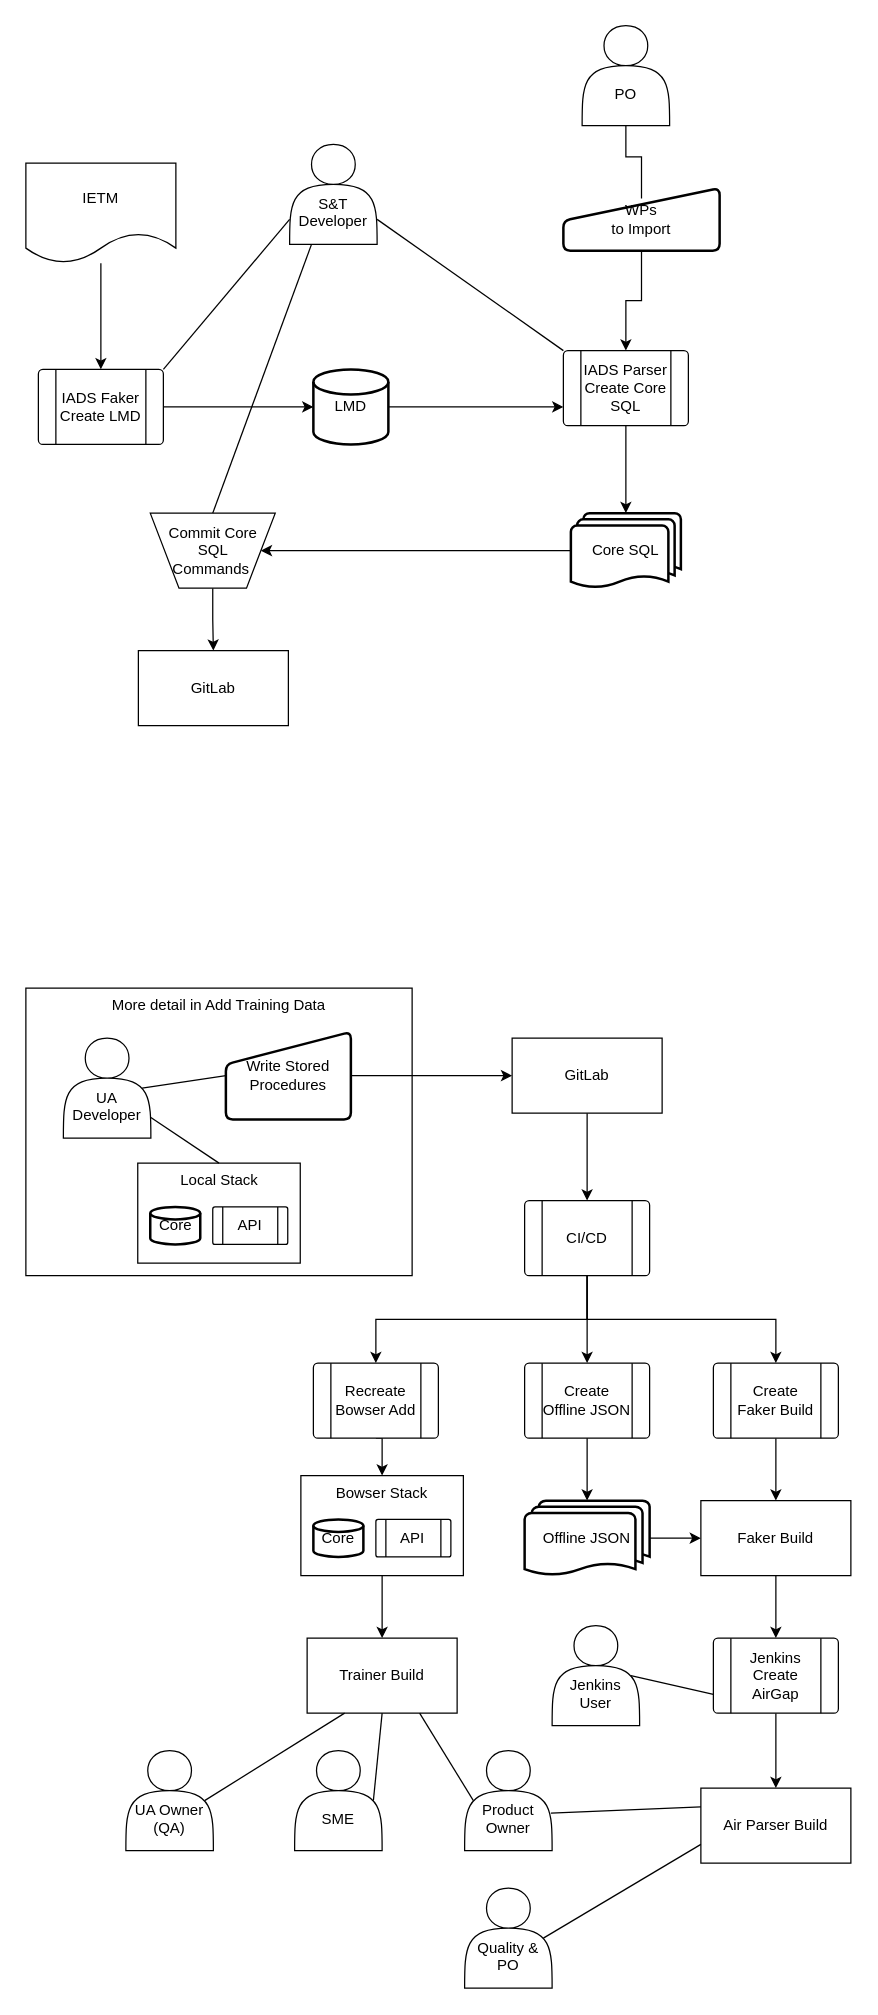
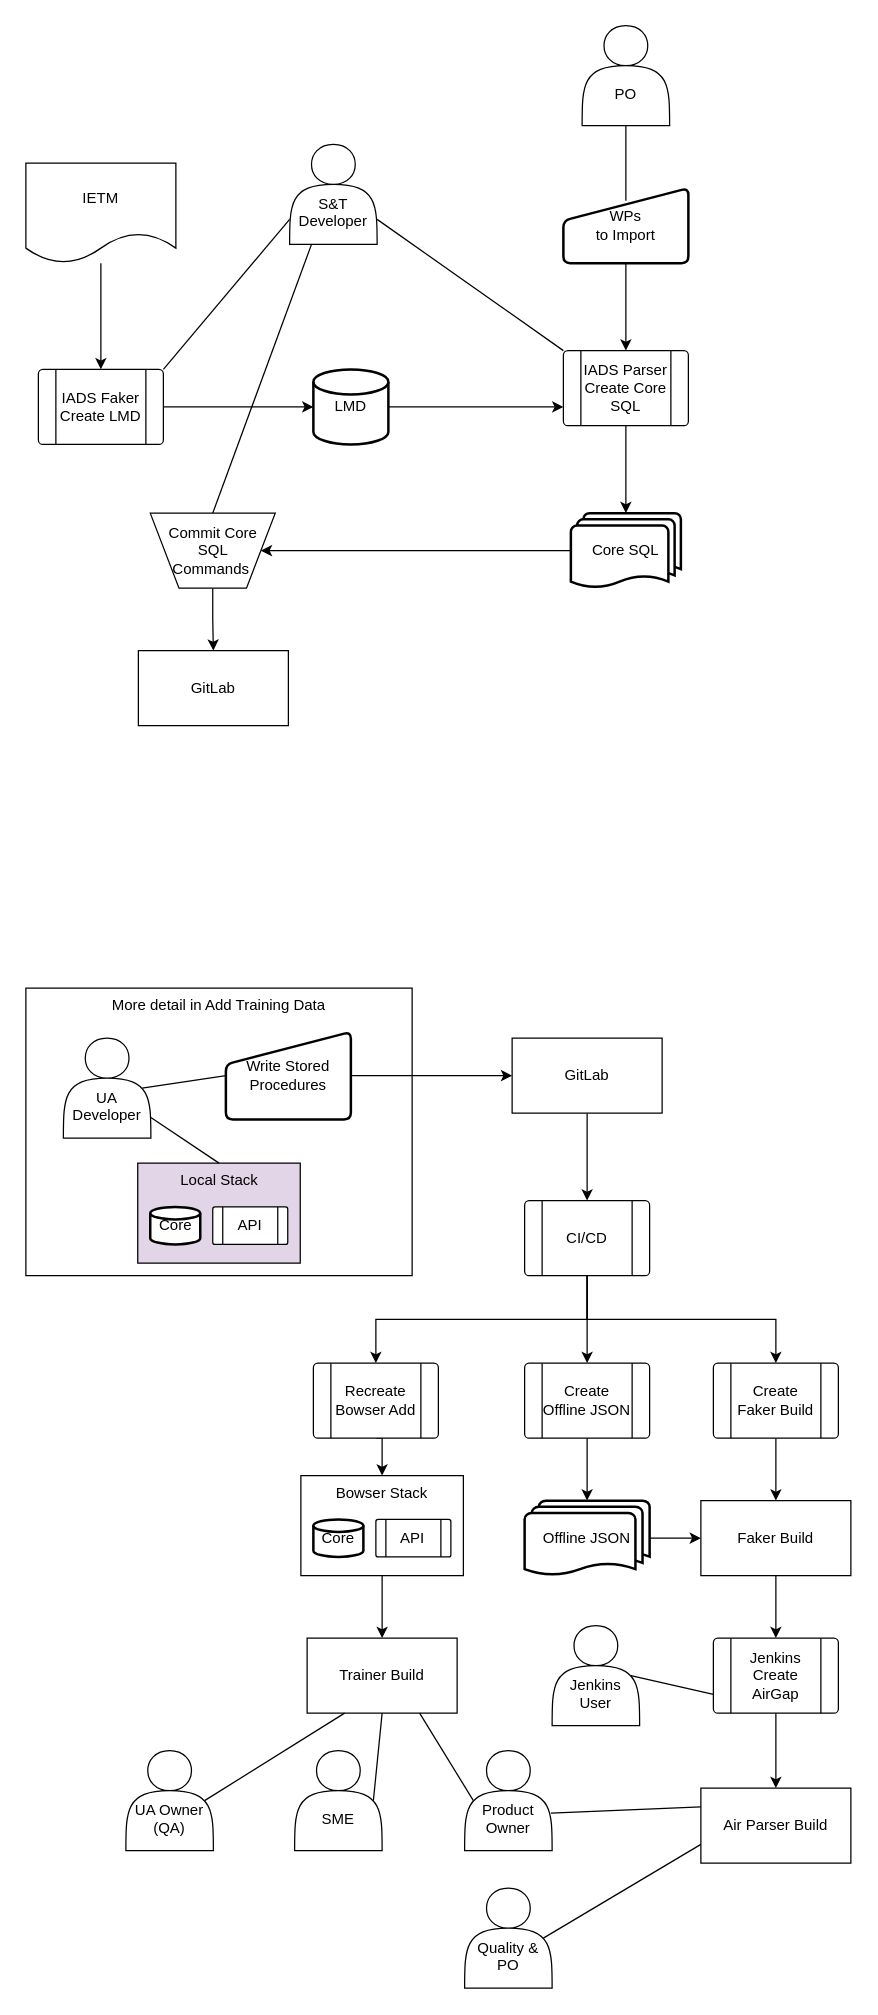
(641, 219) -> (626, 226)
(219, 1181) -> (219, 1181)
